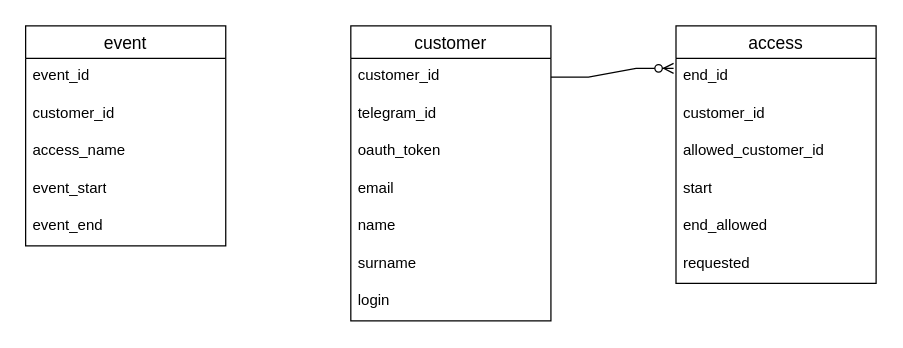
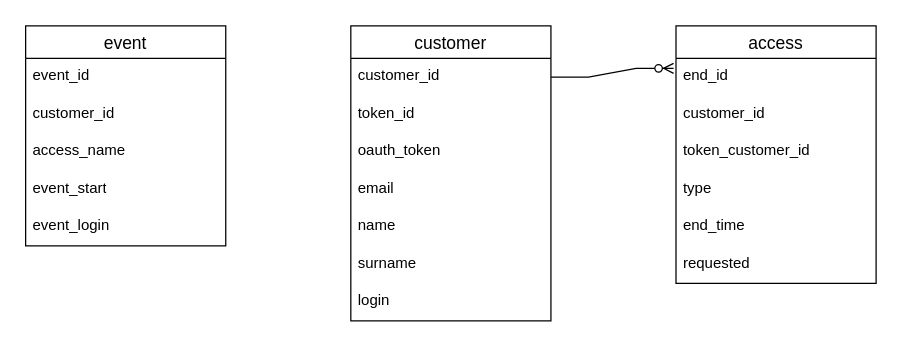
(400, 113) -> (390, 113)
(757, 151) -> (753, 151)
(704, 188) -> (700, 188)
(71, 226) -> (75, 226)
(725, 226) -> (715, 226)
